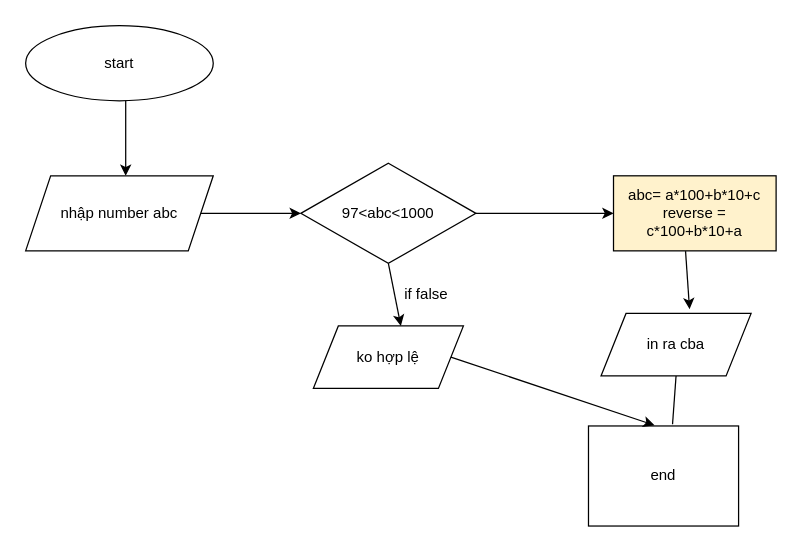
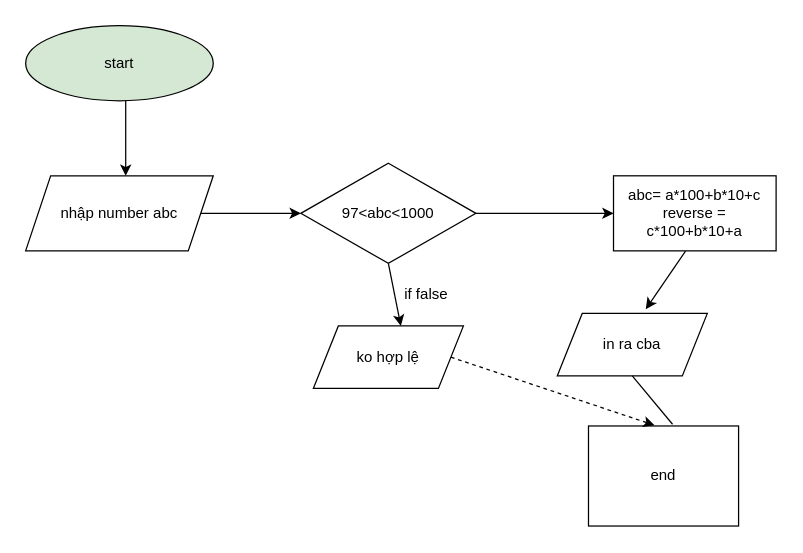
(119, 63) -> (119, 63)
(694, 213) -> (694, 213)
(676, 344) -> (632, 344)
(548, 389) -> (548, 389)
